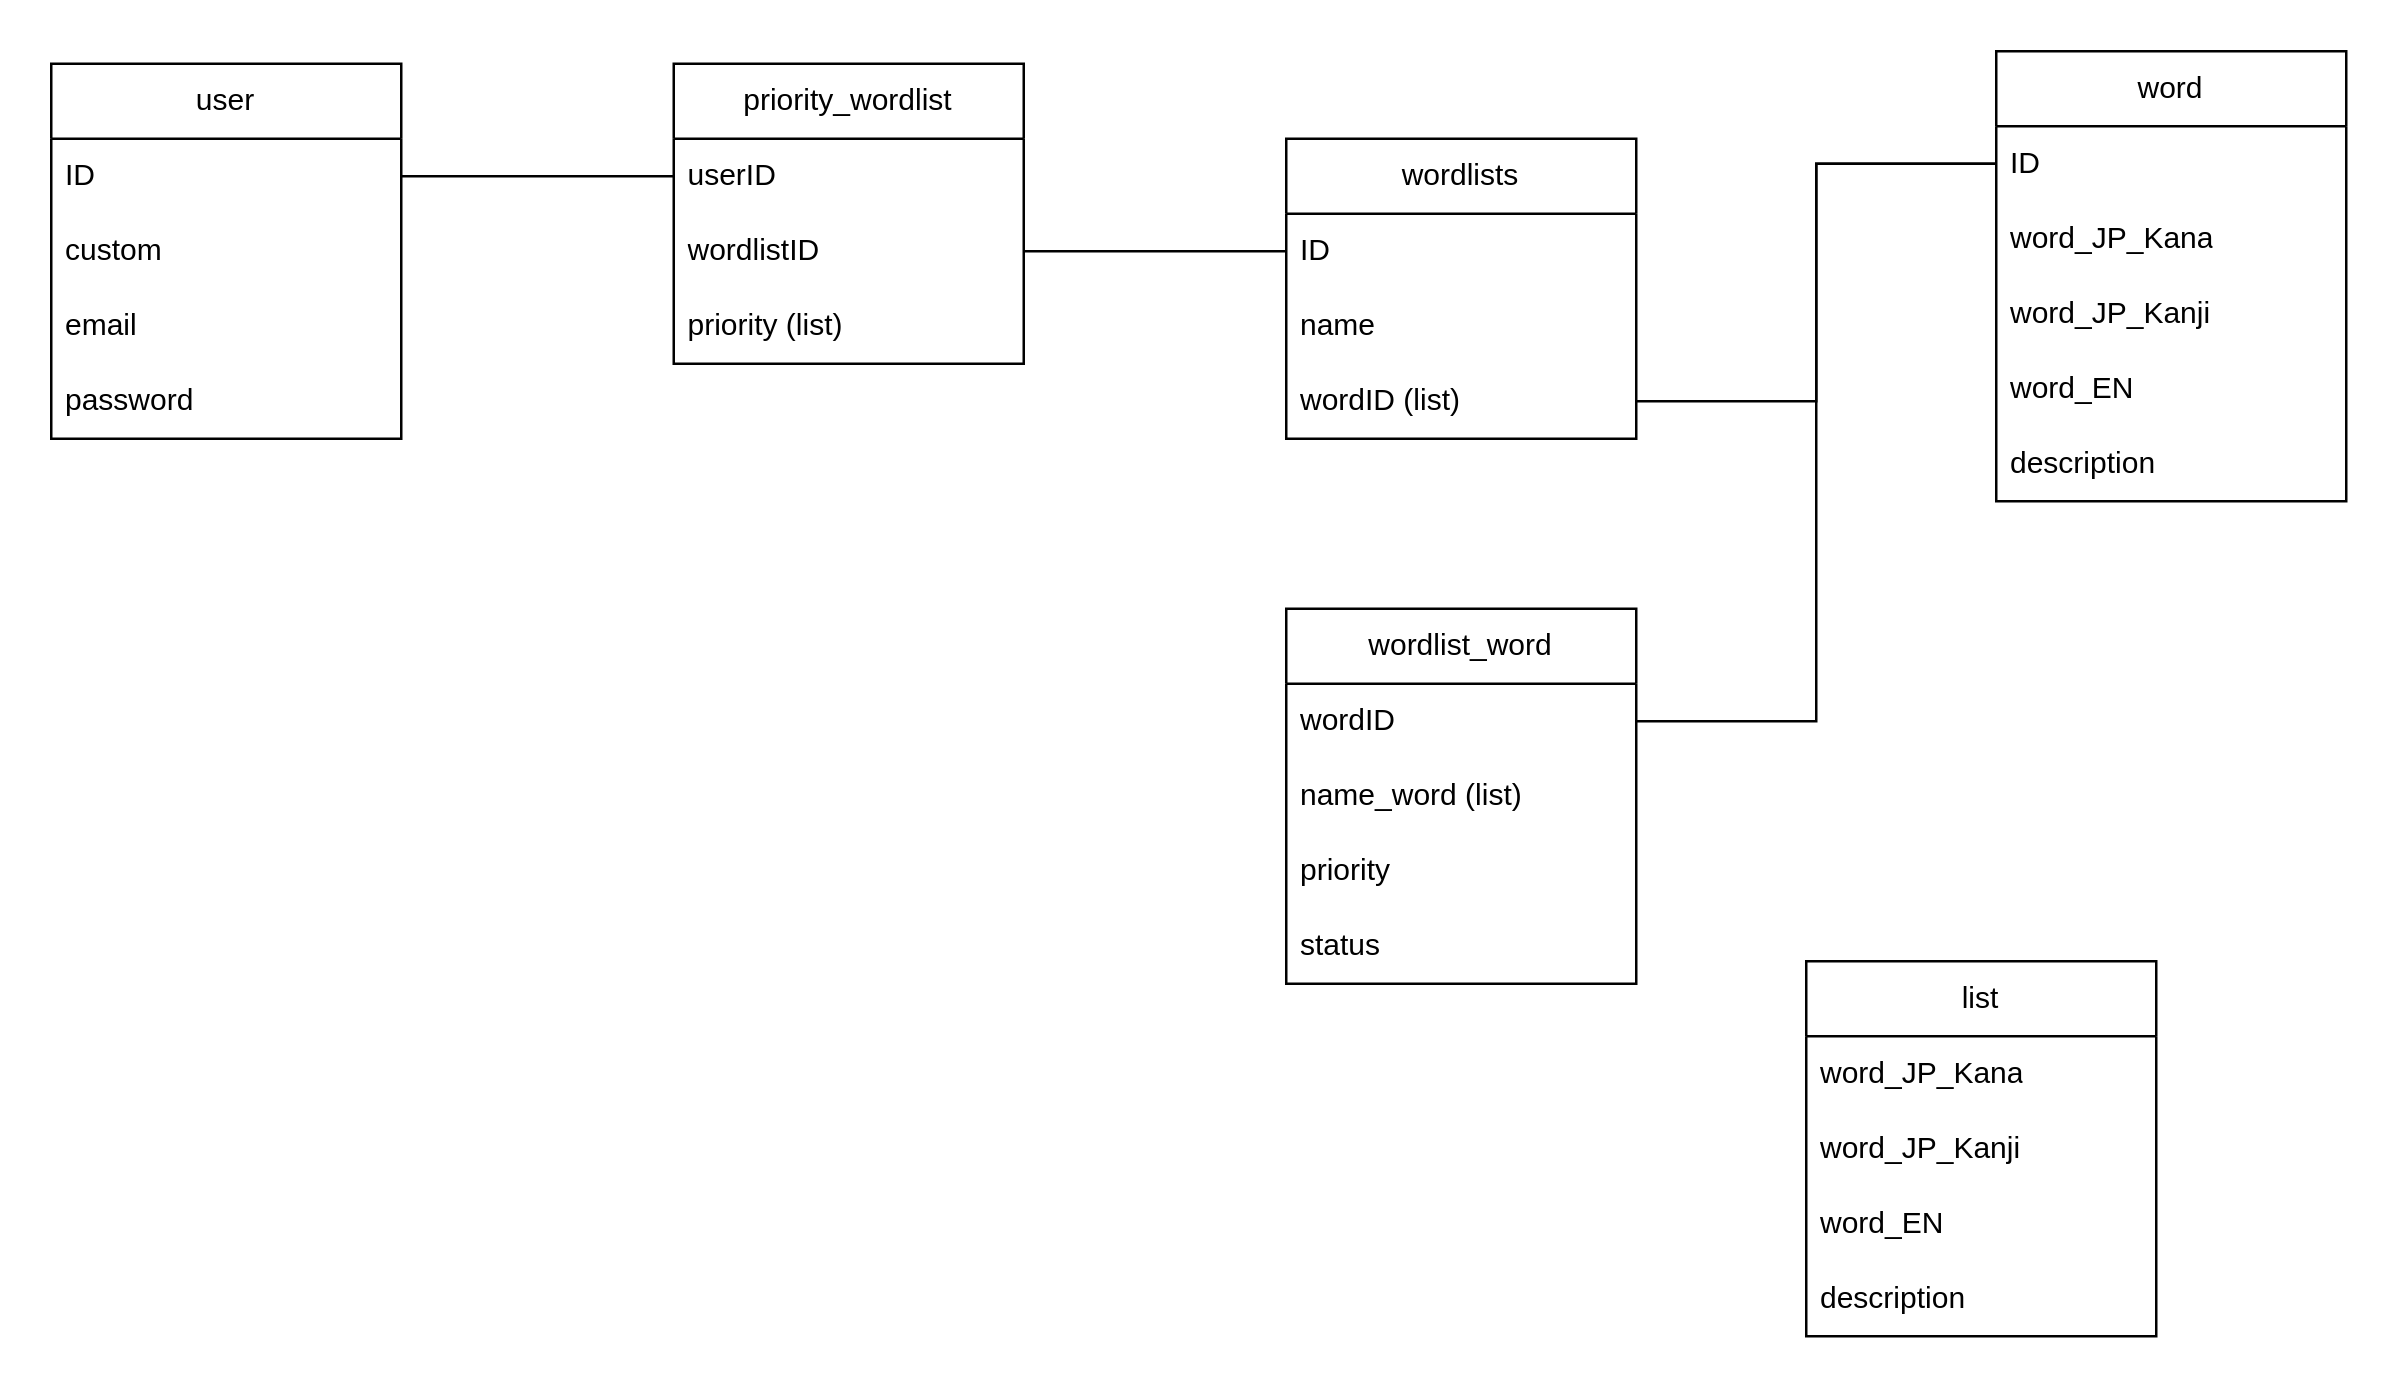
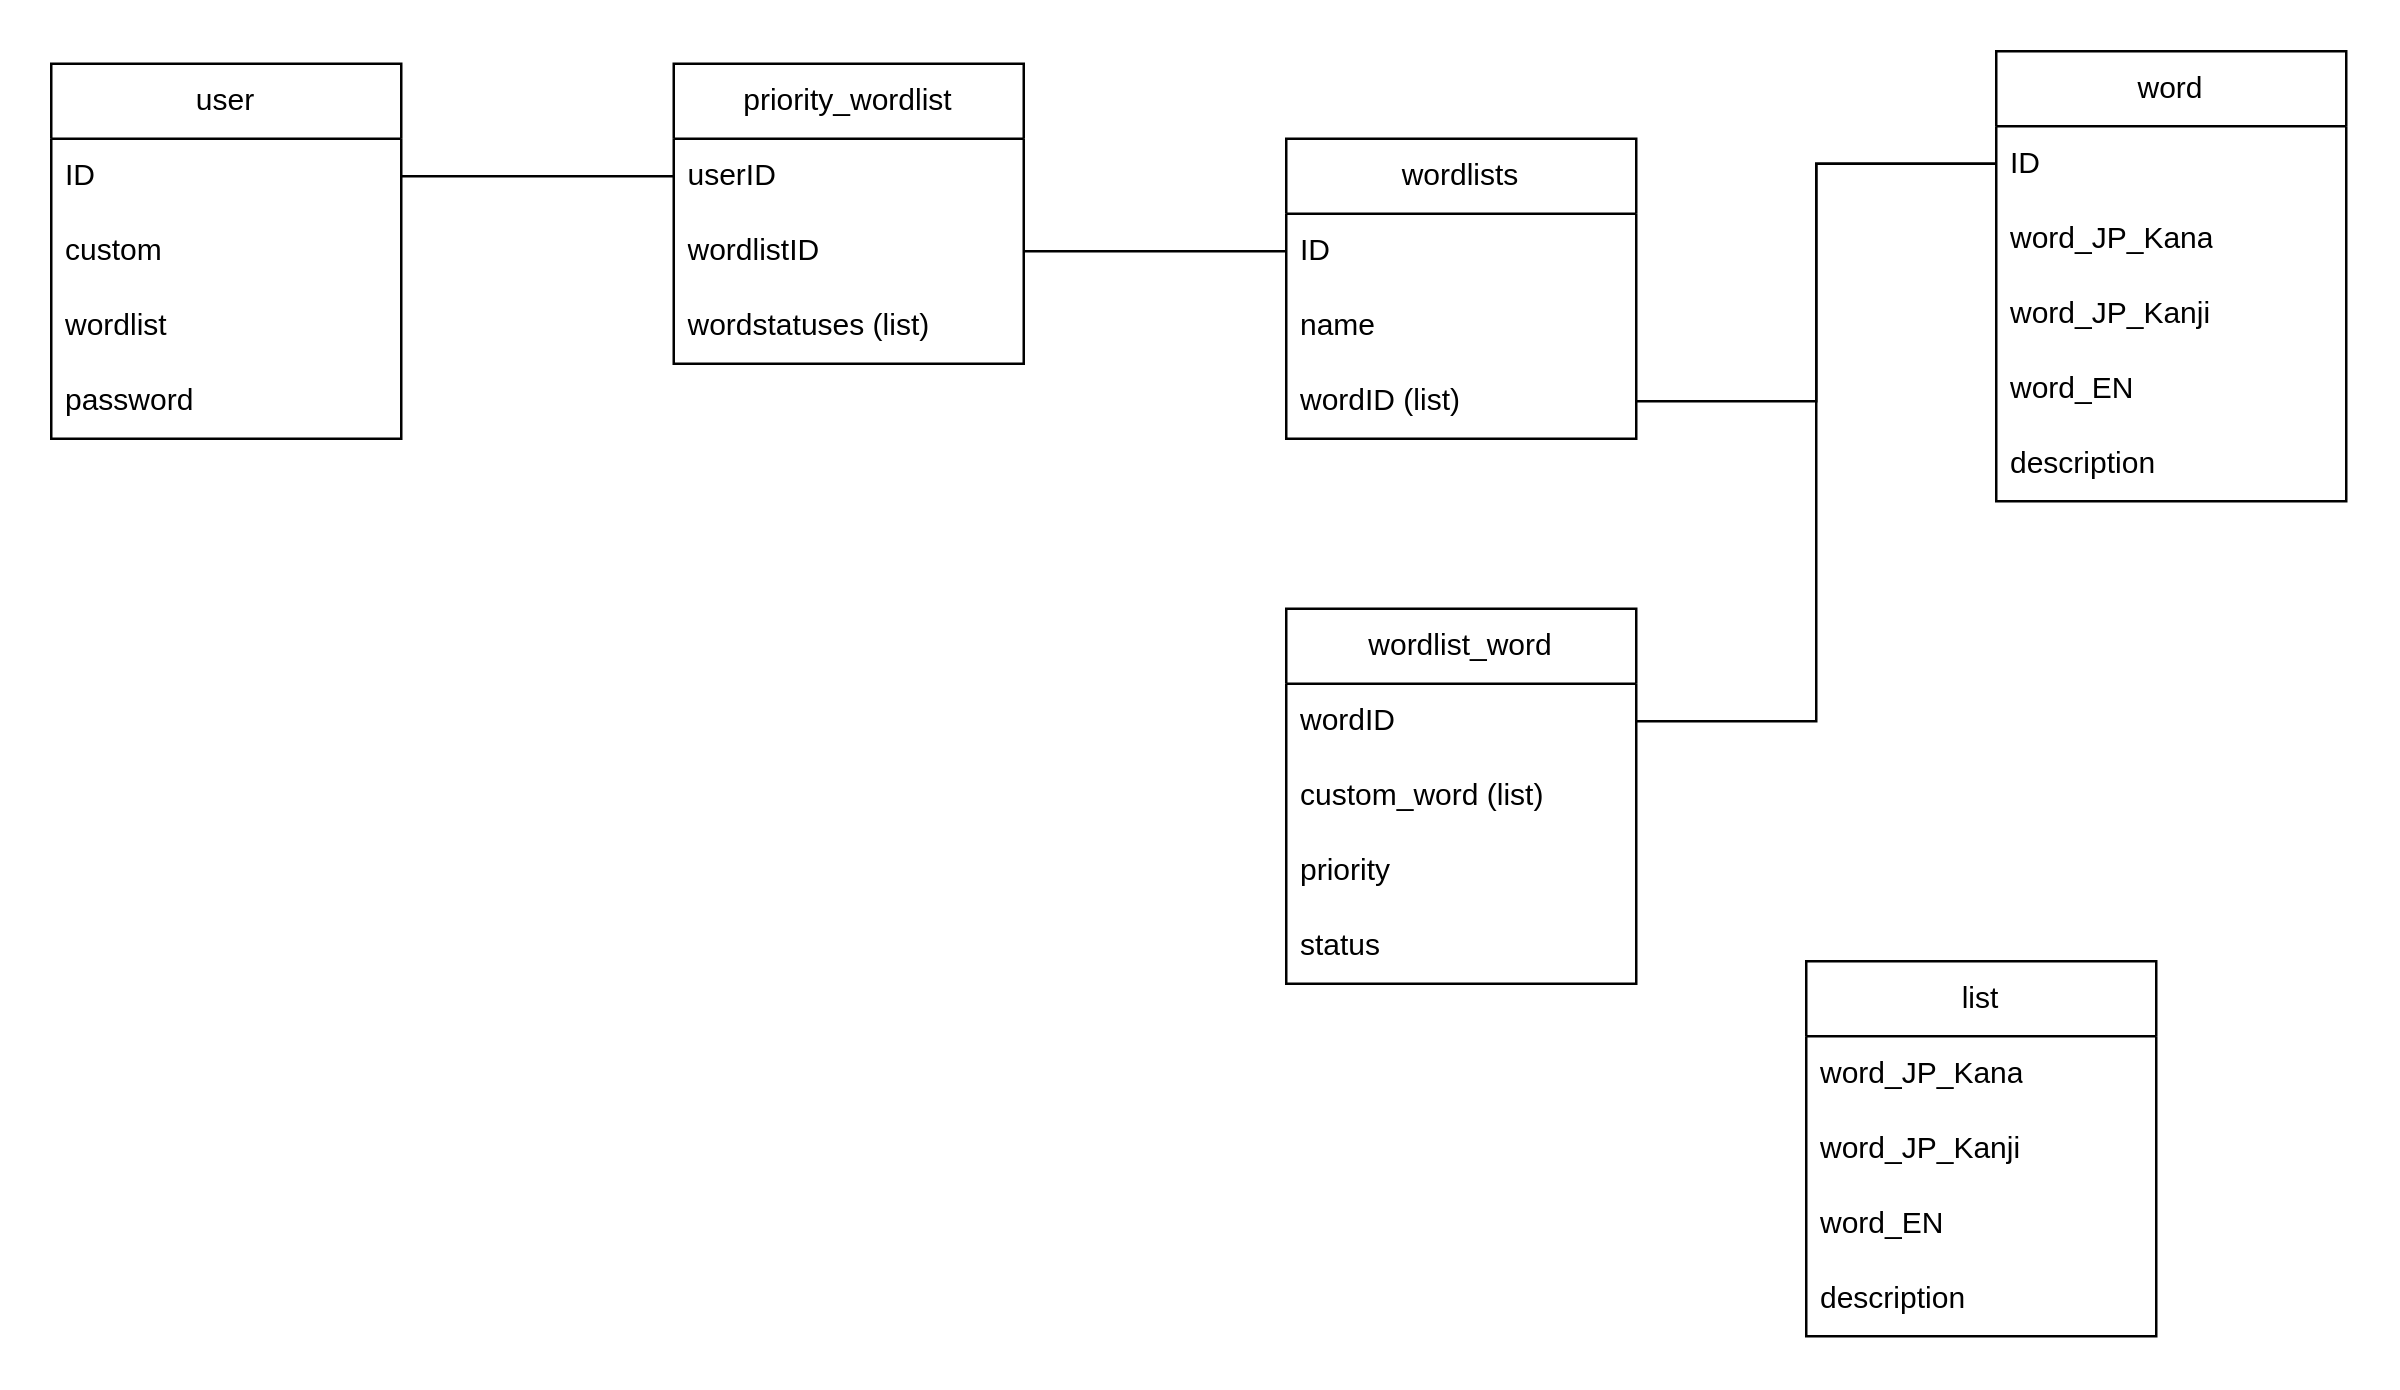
(100, 326) -> (126, 326)
(795, 326) -> (837, 326)
(1424, 796) -> (1441, 796)
